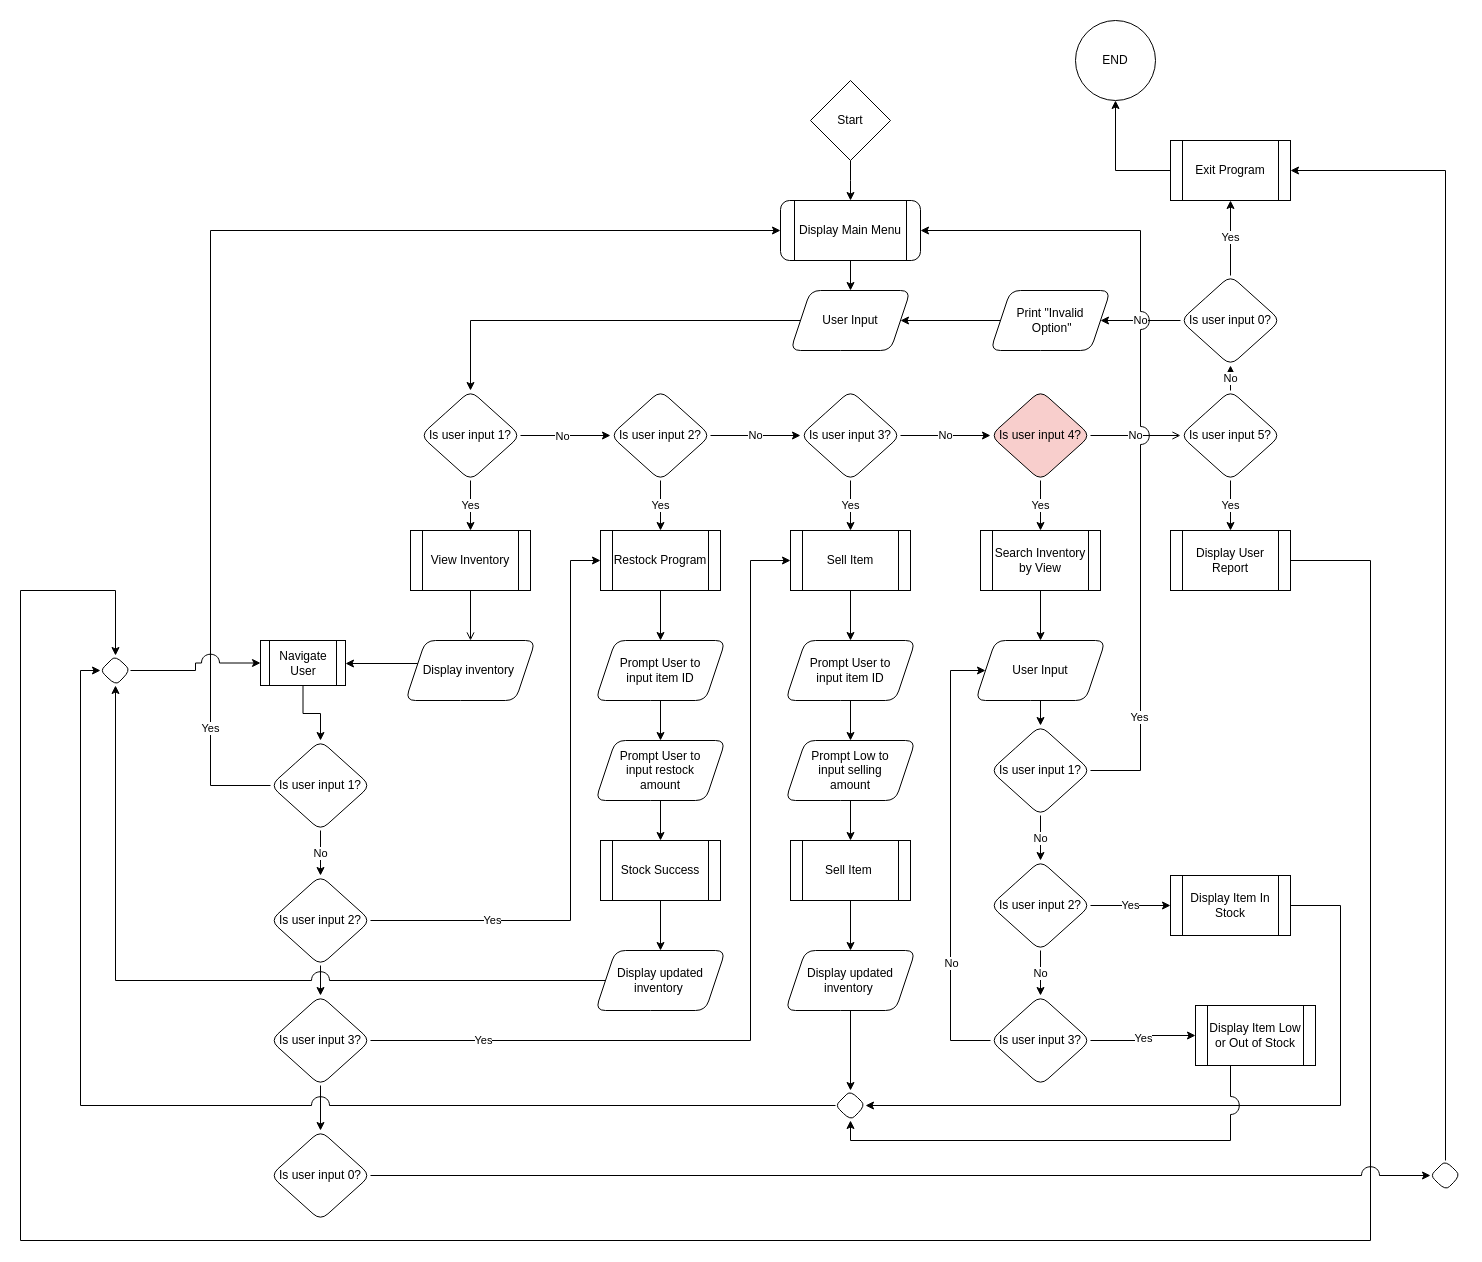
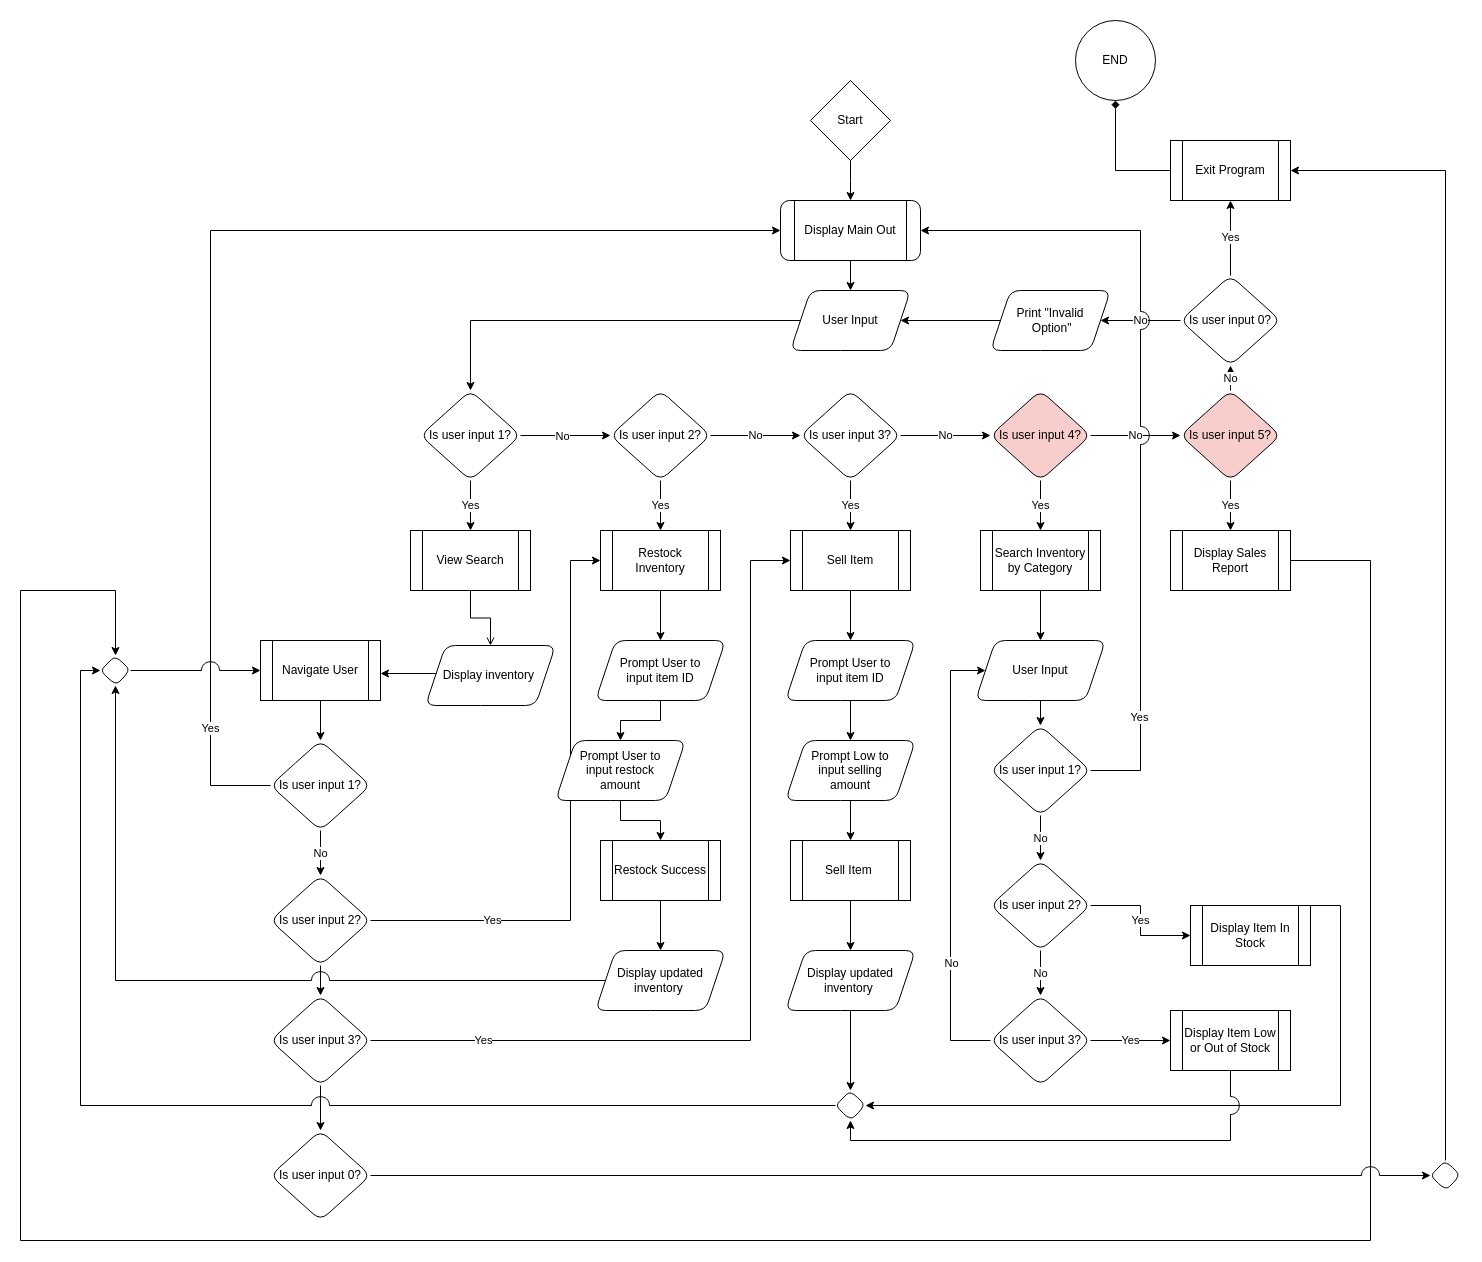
(1116, 109) -> (1116, 109)
(851, 231) -> (851, 231)
(1173, 436) -> (1172, 436)
(1231, 436) -> (1231, 436)
(471, 561) -> (471, 561)
(661, 561) -> (661, 561)
(1041, 561) -> (1041, 561)
(1231, 561) -> (1231, 561)
(303, 663) -> (321, 671)
(471, 671) -> (491, 676)
(661, 771) -> (621, 771)
(661, 871) -> (661, 871)
(1231, 906) -> (1251, 936)
(1256, 1036) -> (1231, 1041)
